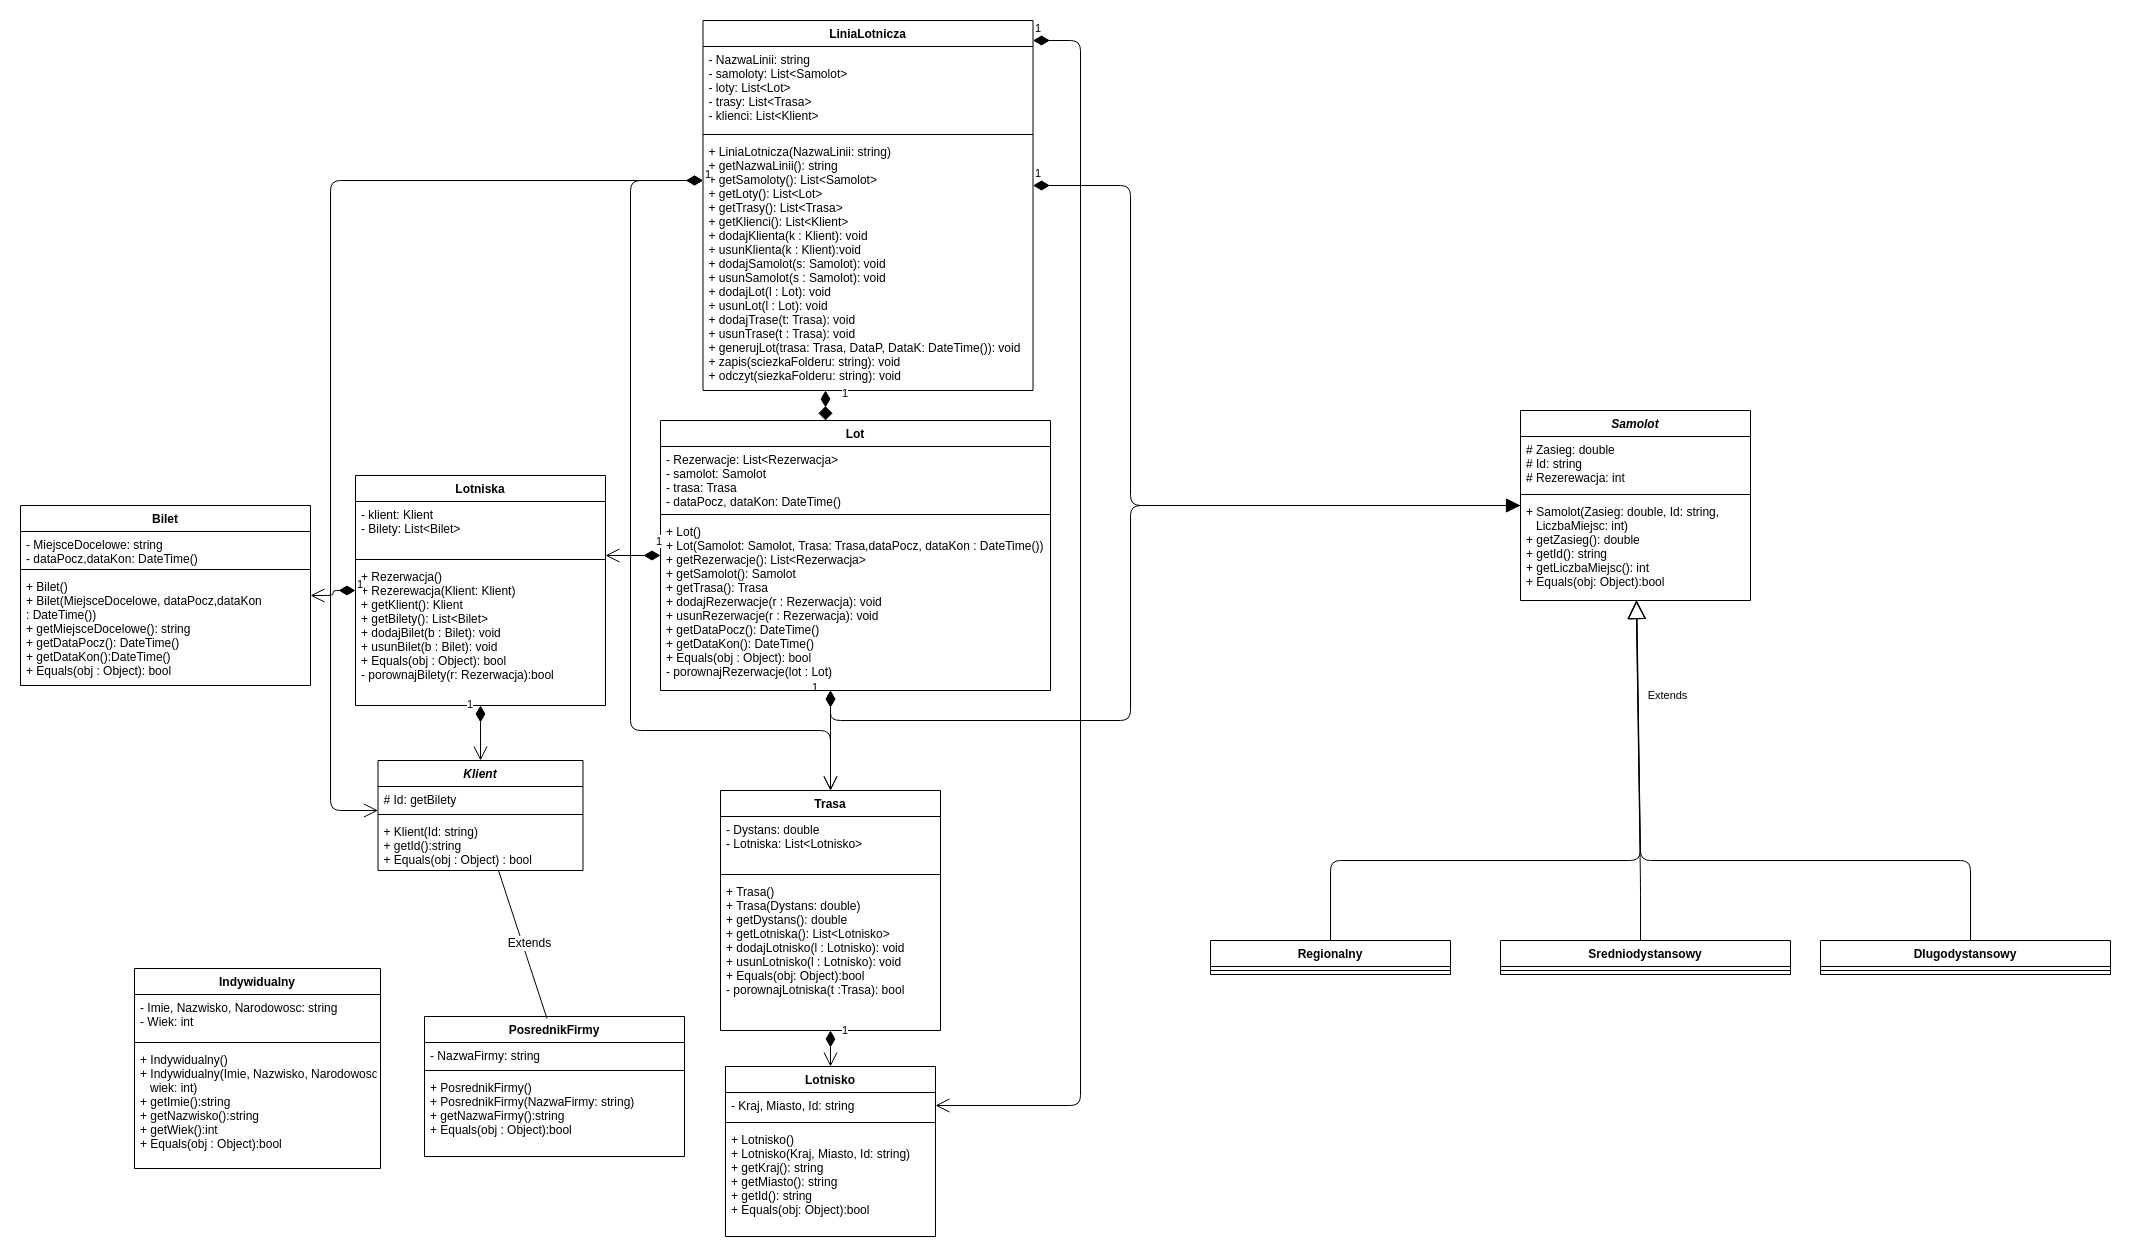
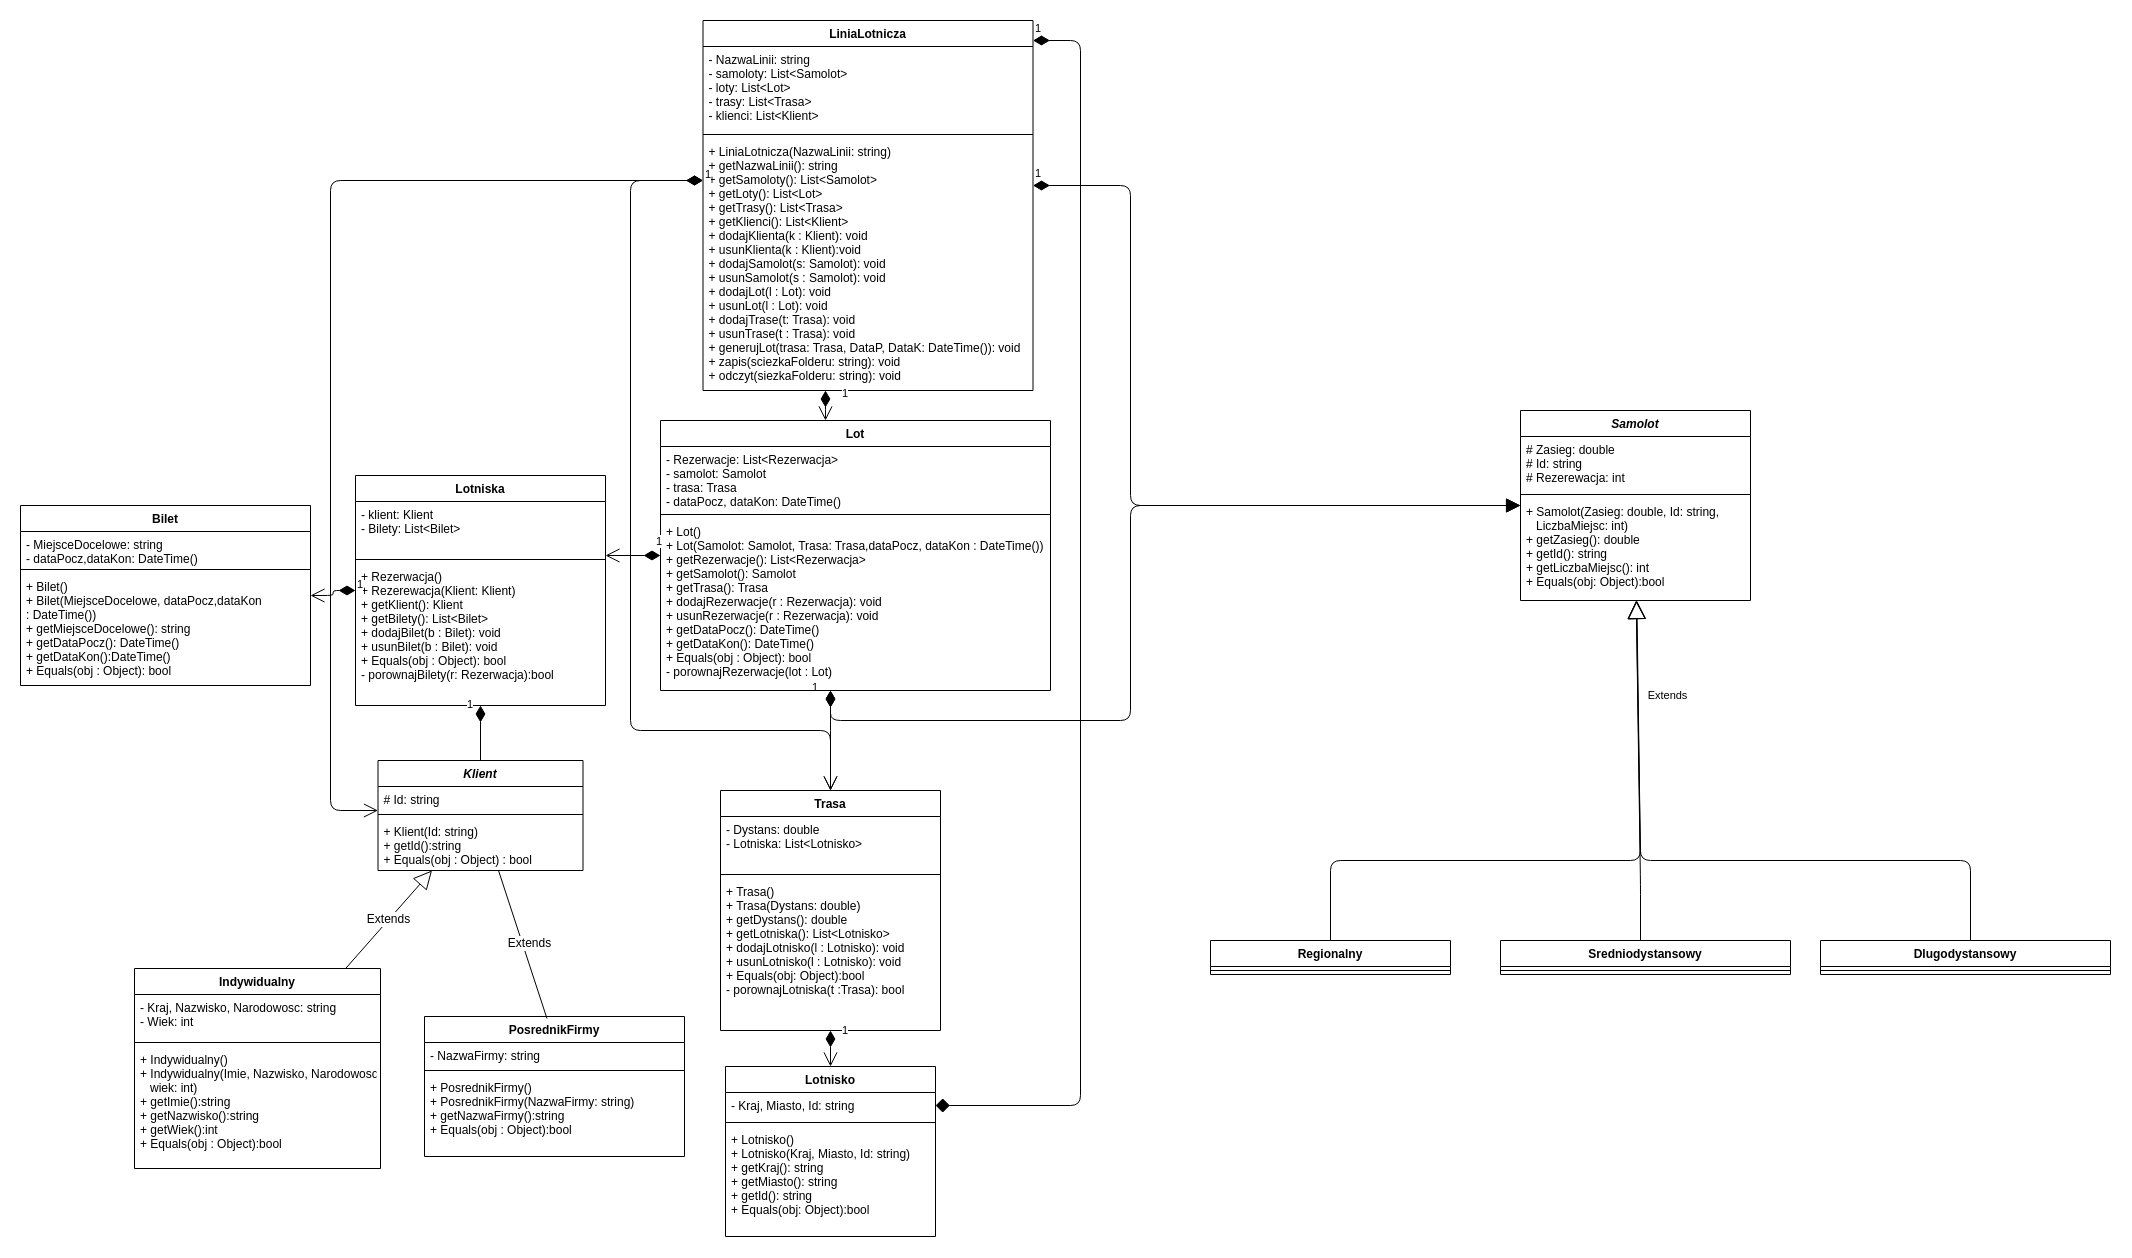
(826, 406) -> (826, 412)
(1515, 506) -> (1515, 506)
(481, 755) -> (481, 755)
(426, 800) -> (418, 800)
none -> (383, 926)
(245, 1008) -> (247, 1008)
(944, 1106) -> (950, 1106)
